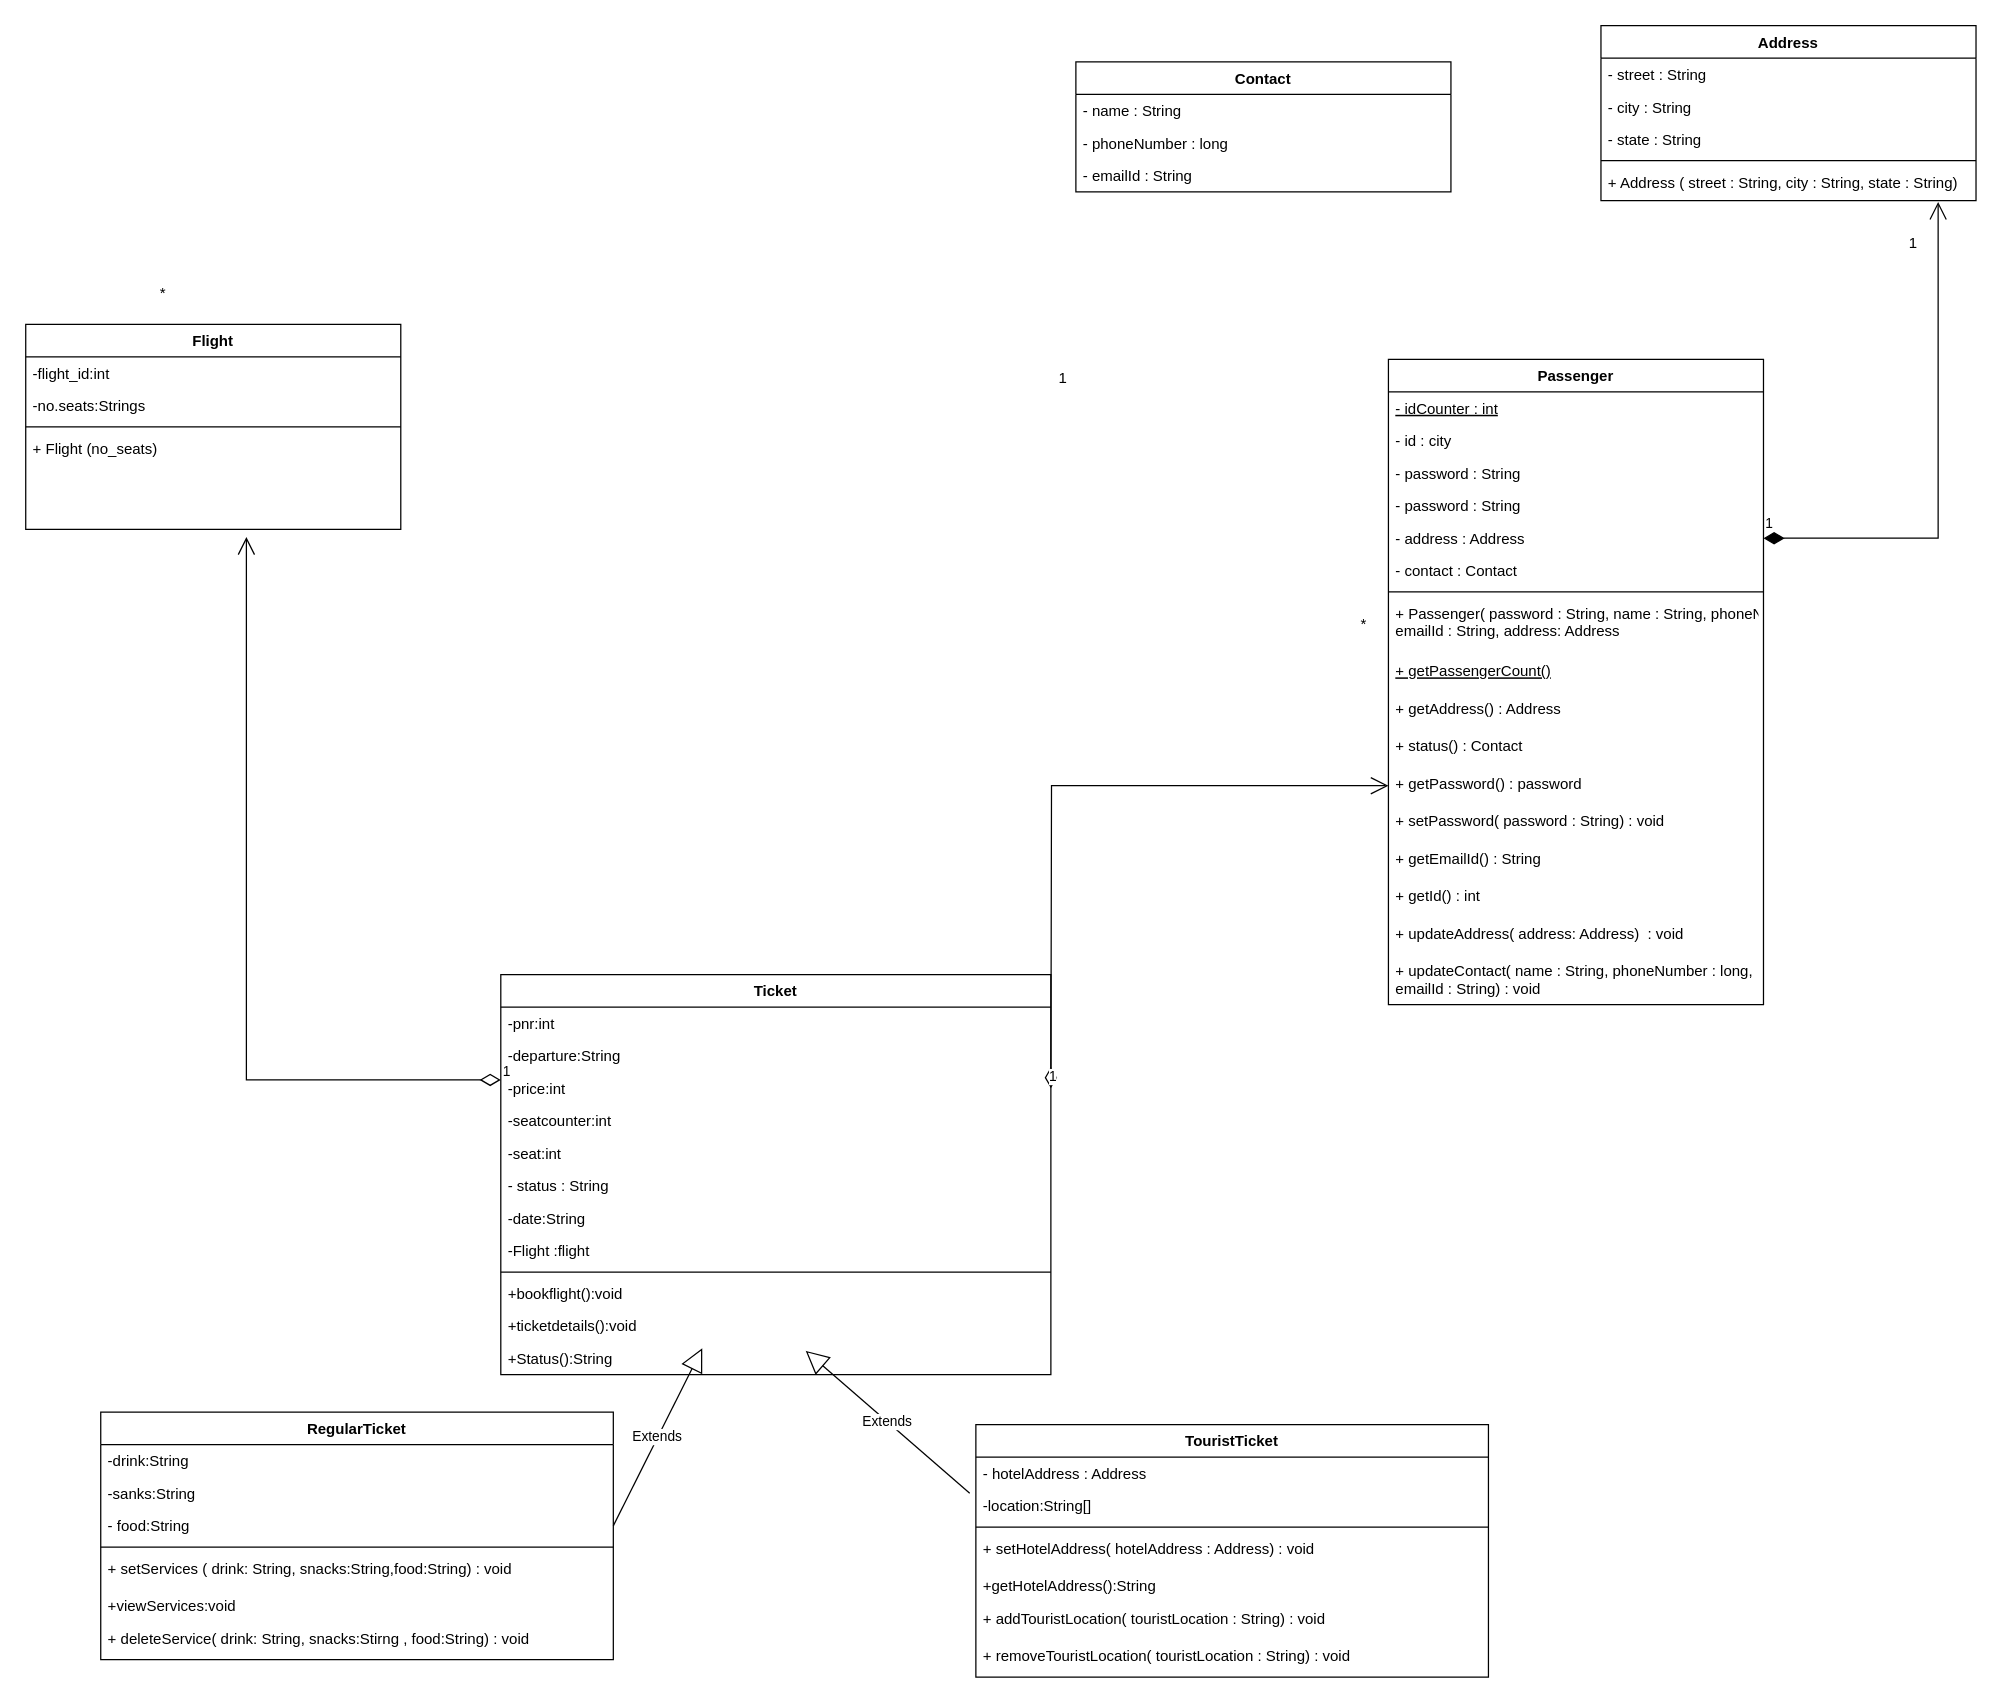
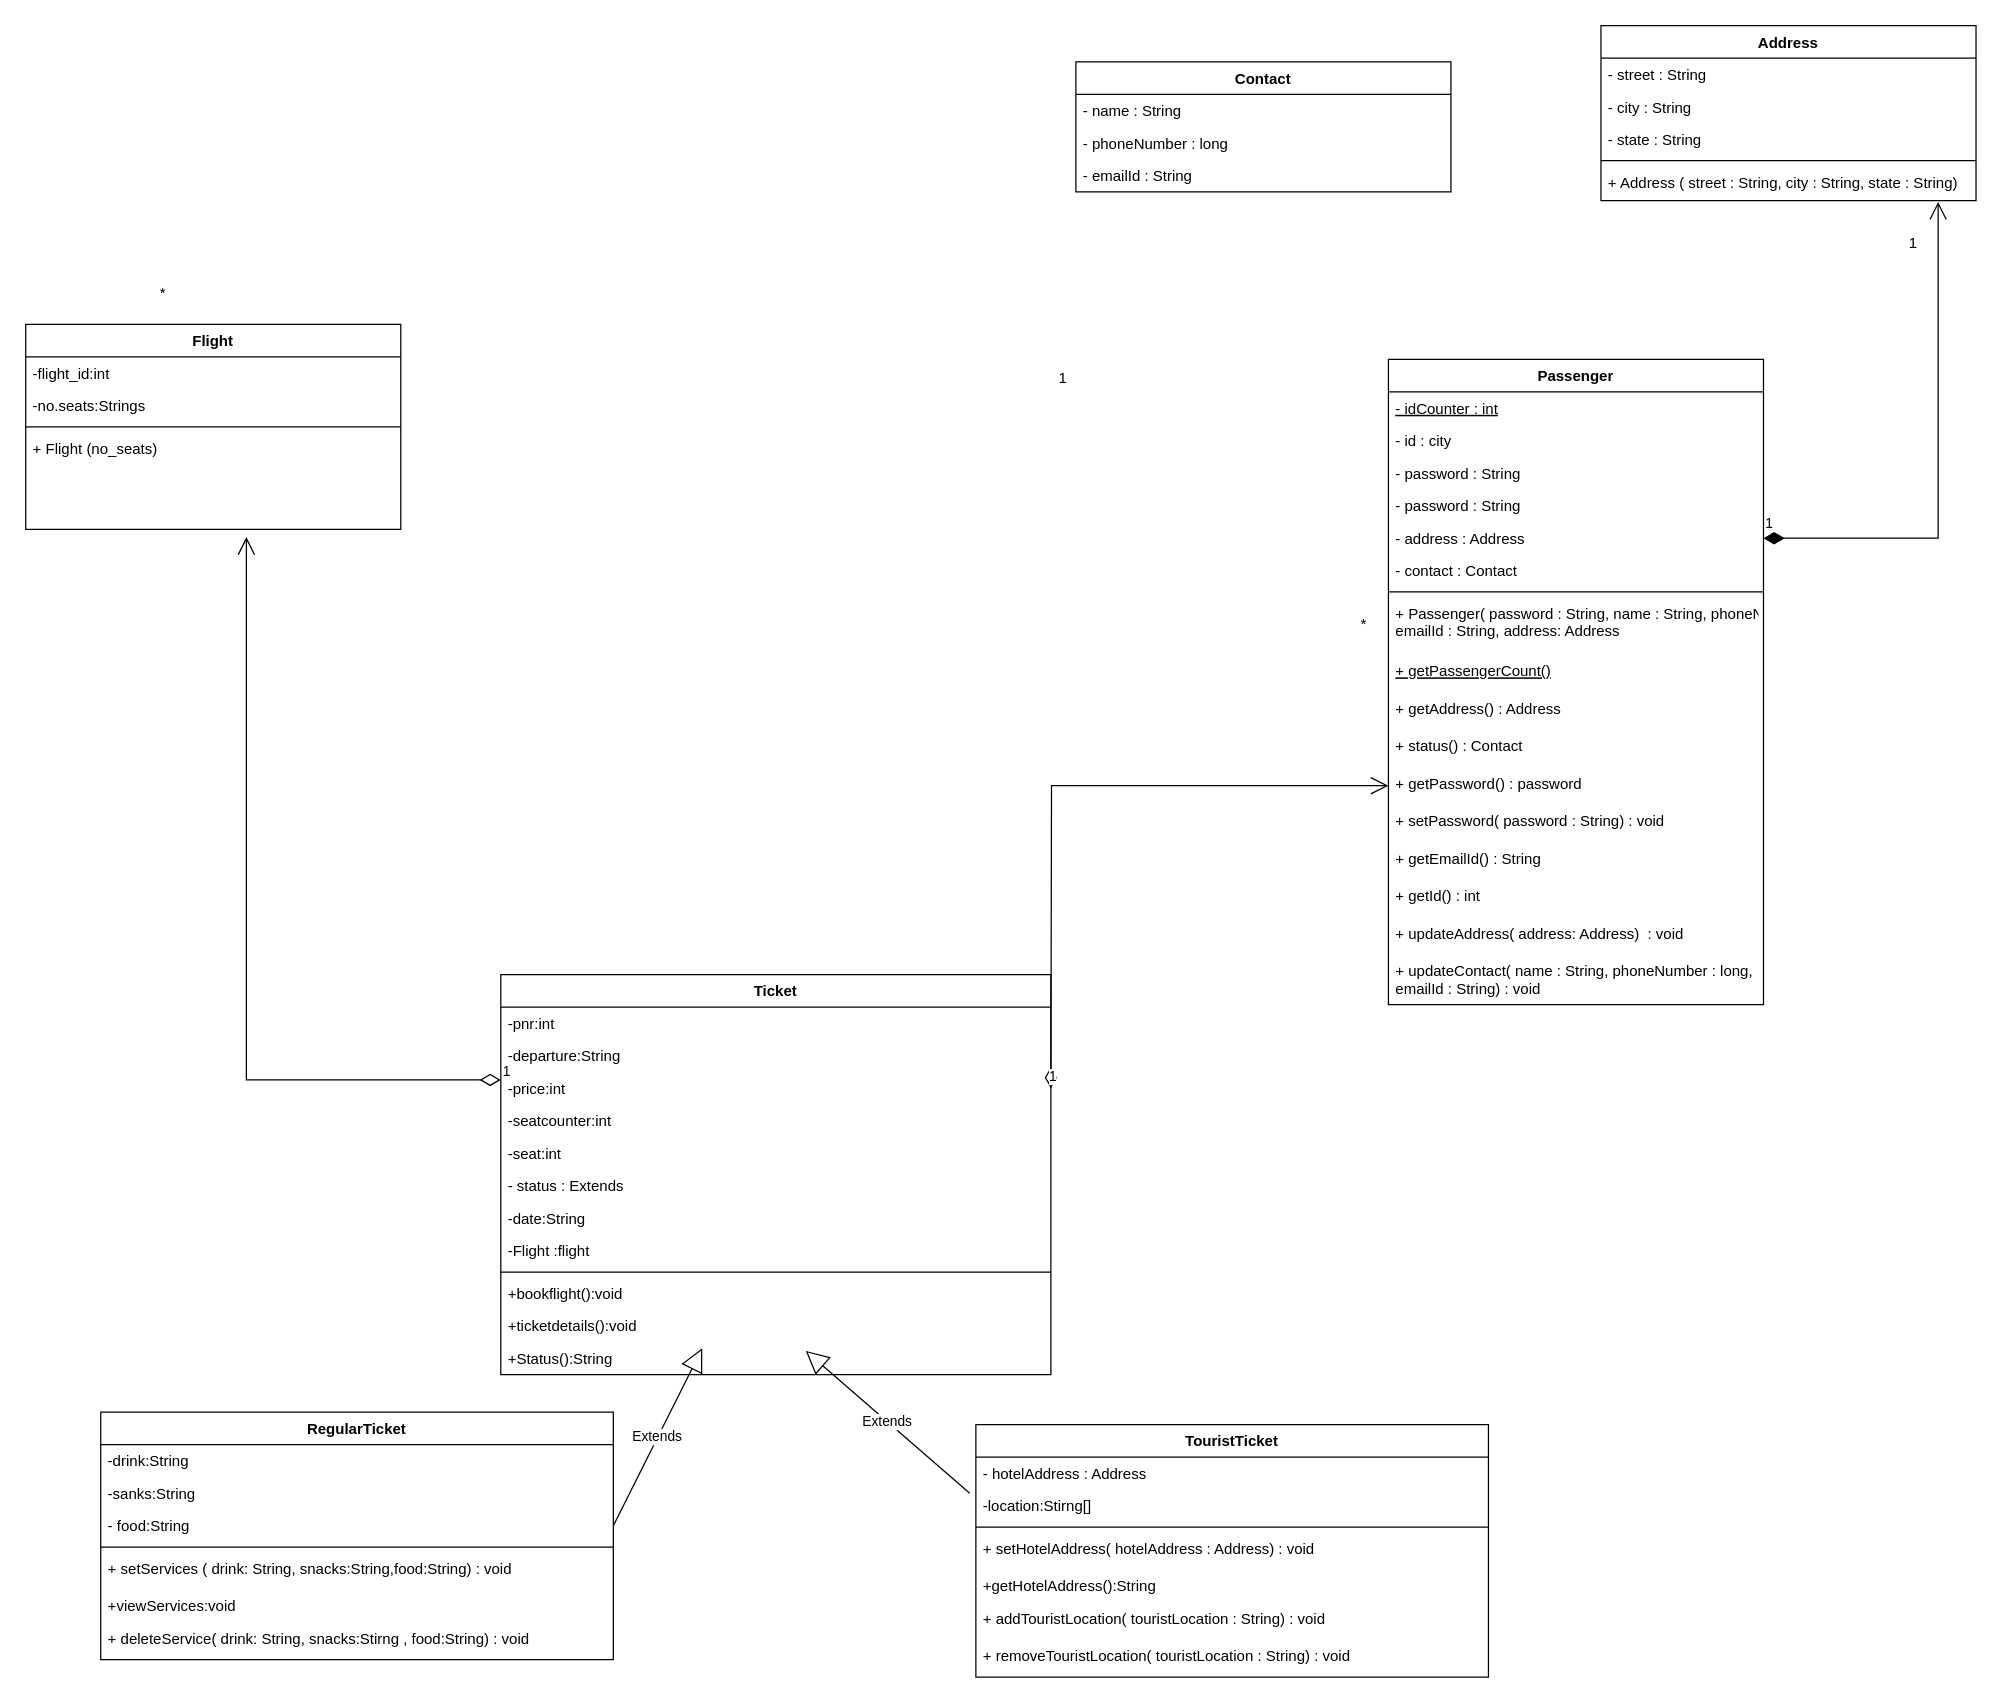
(569, 1186) -> (575, 1186)
(1050, 1506) -> (1050, 1506)
